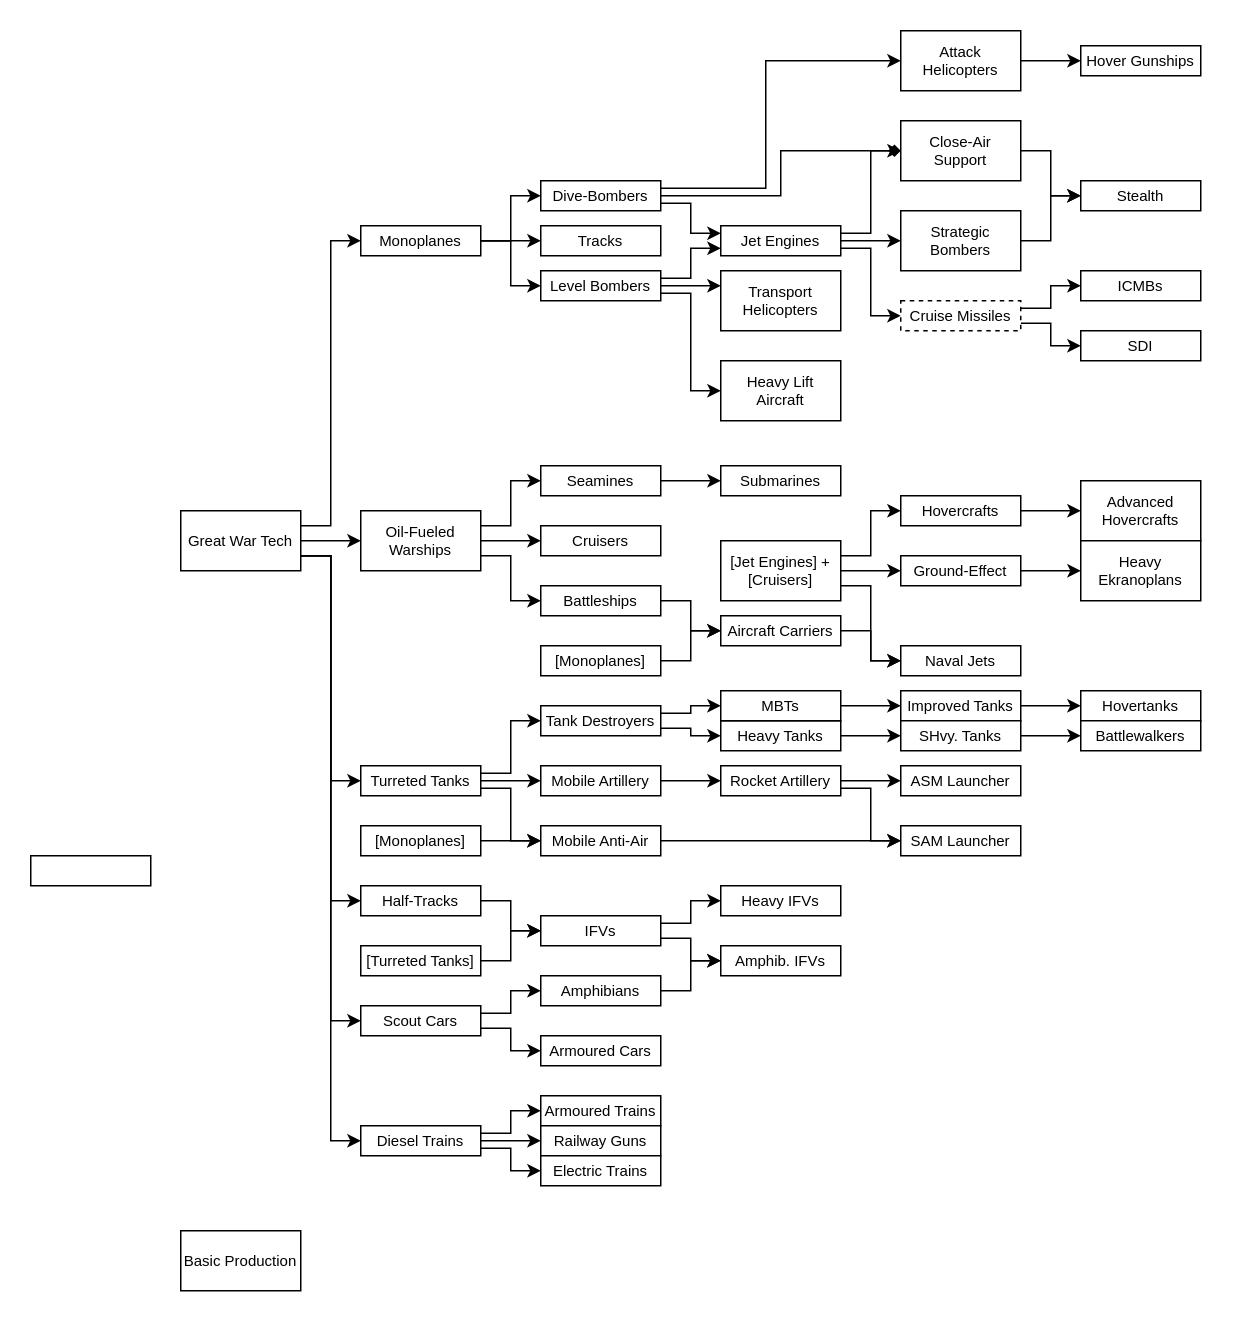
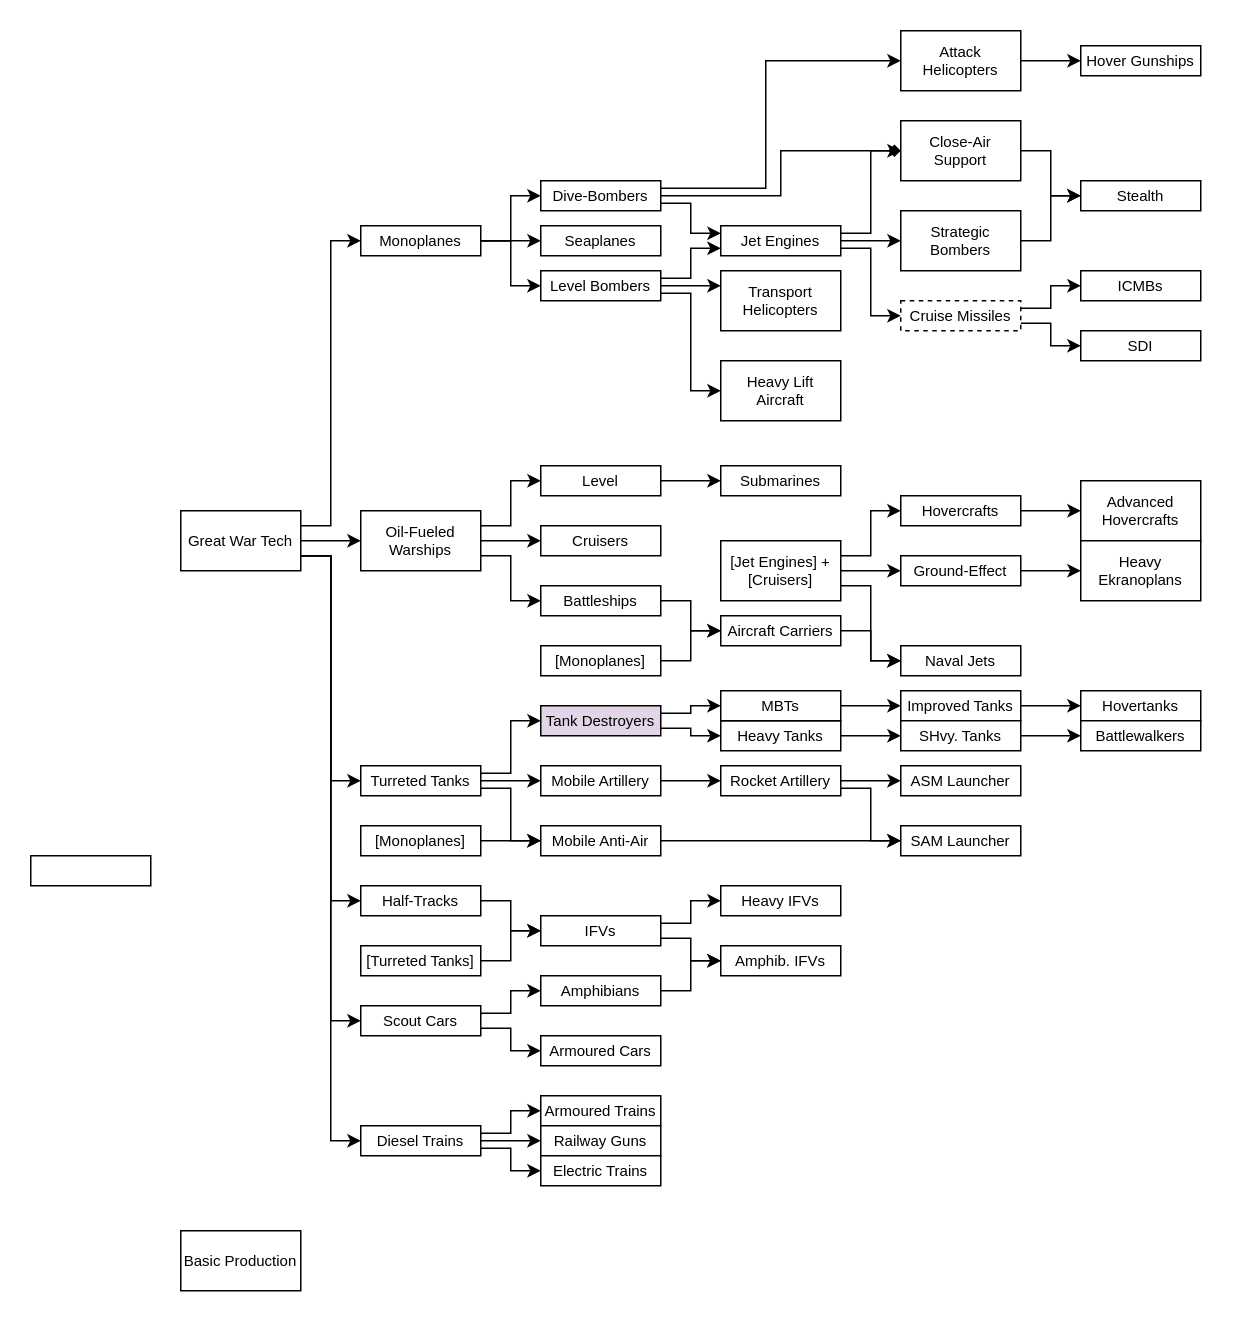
(601, 241) -> (601, 241)
(601, 481) -> (601, 481)
(601, 721) -> (601, 721)
